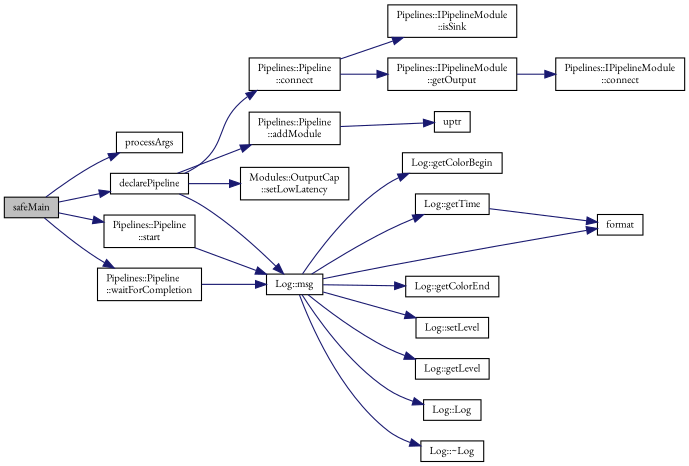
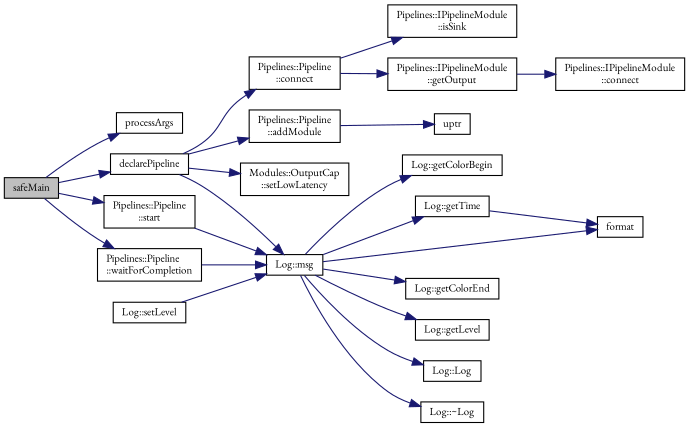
(364, 303) -> (219, 290)
